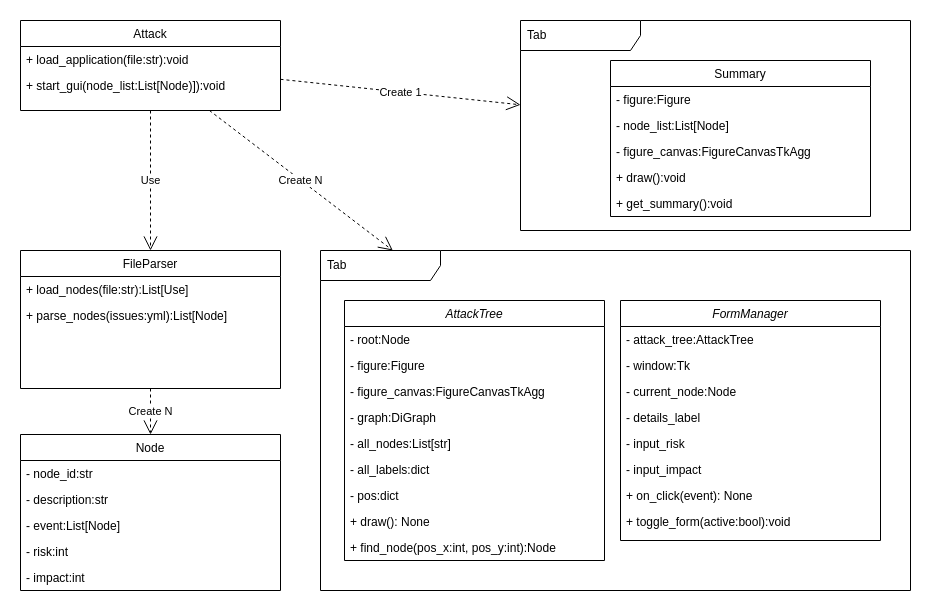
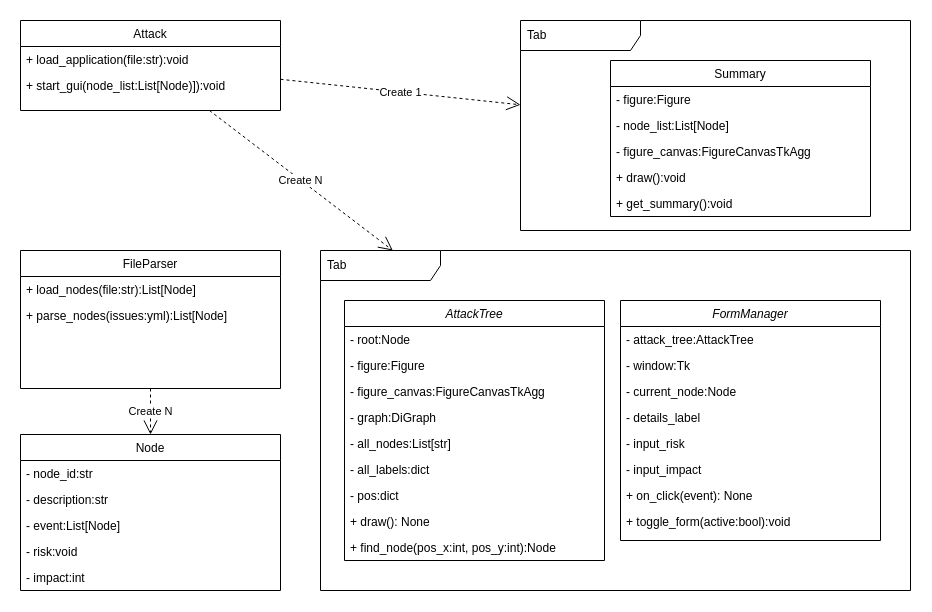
(151, 180) -> none
(123, 290) -> (126, 290)
(53, 552) -> (57, 552)
